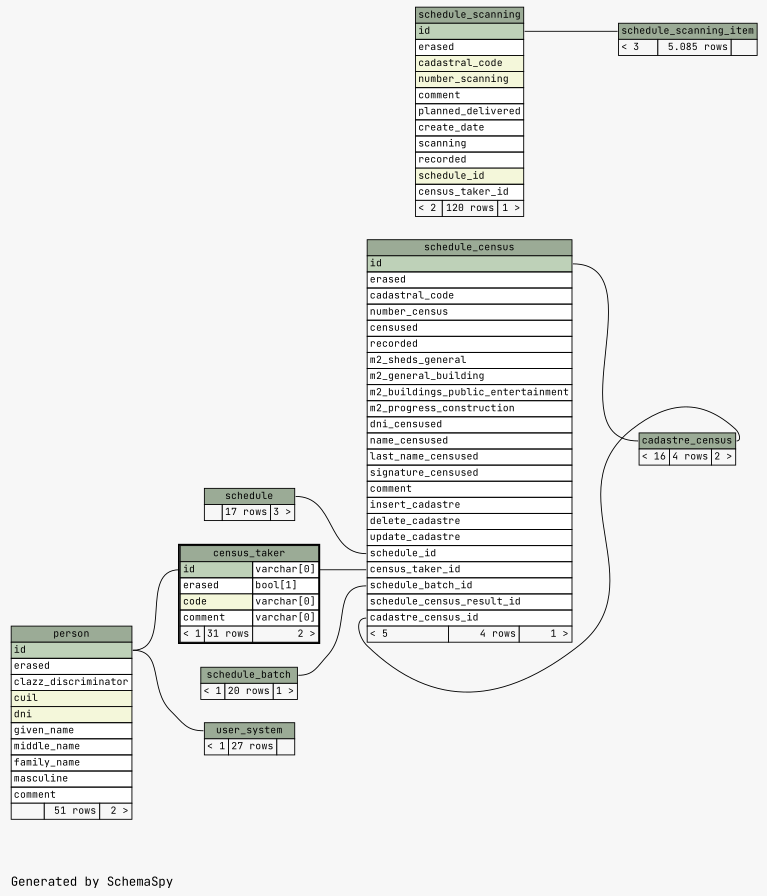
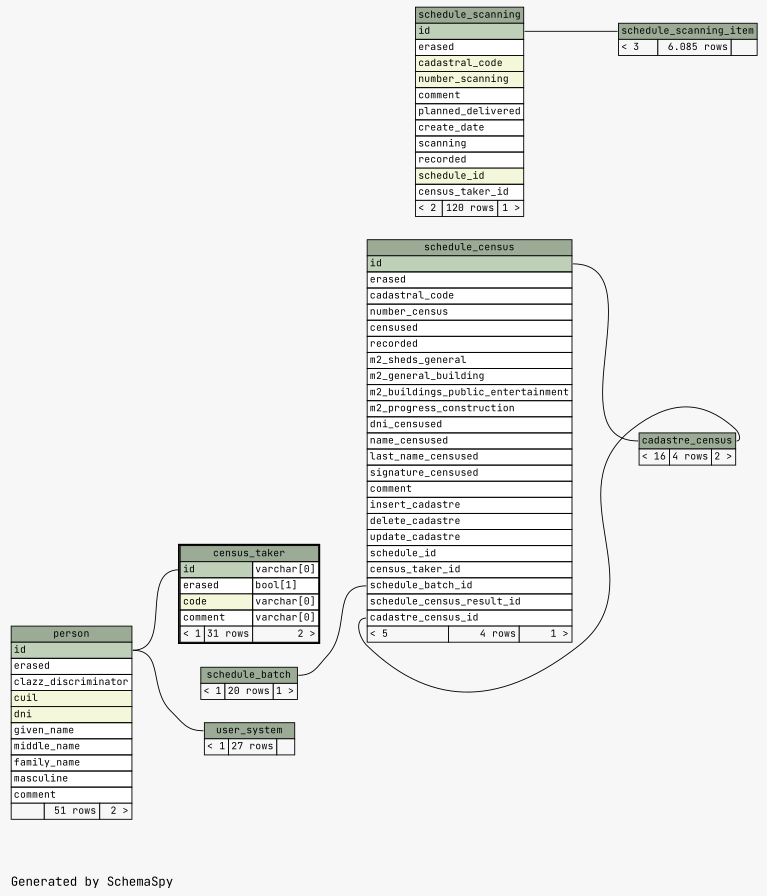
(698, 47) -> (698, 47)
(249, 504) -> none
(343, 570) -> none
